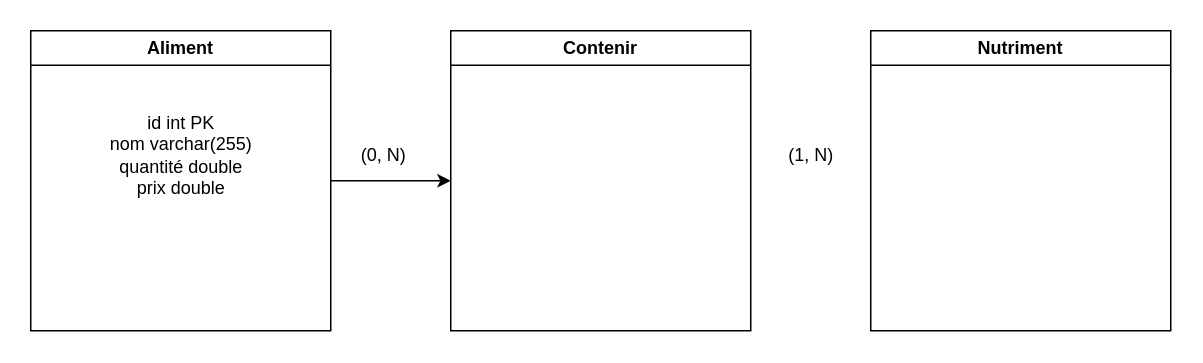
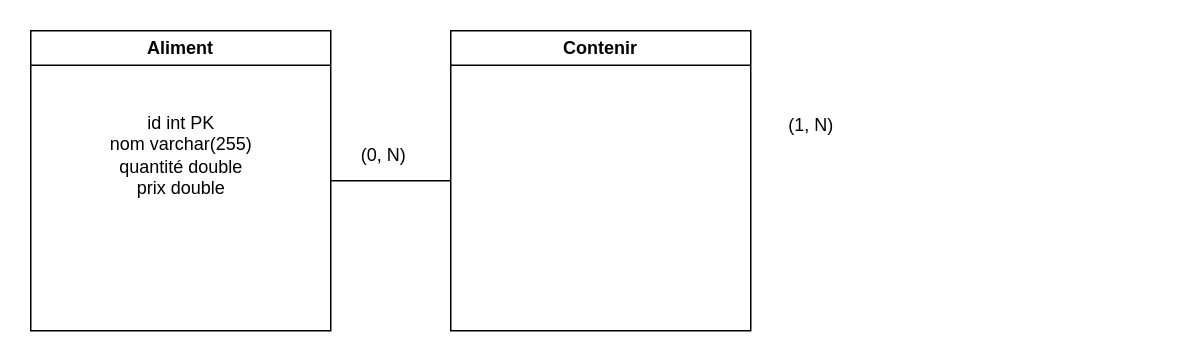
(811, 155) -> (811, 125)
(439, 181) -> (442, 181)
(1021, 181) -> none
